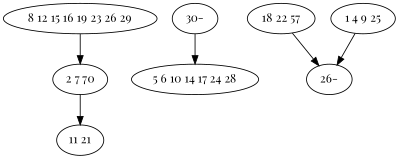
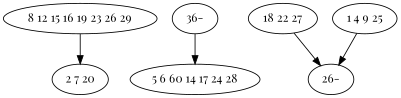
(195, 19) -> (195, 19)
(281, 19) -> (283, 19)
(80, 79) -> (80, 79)
(195, 79) -> (195, 79)
(80, 140) -> none
